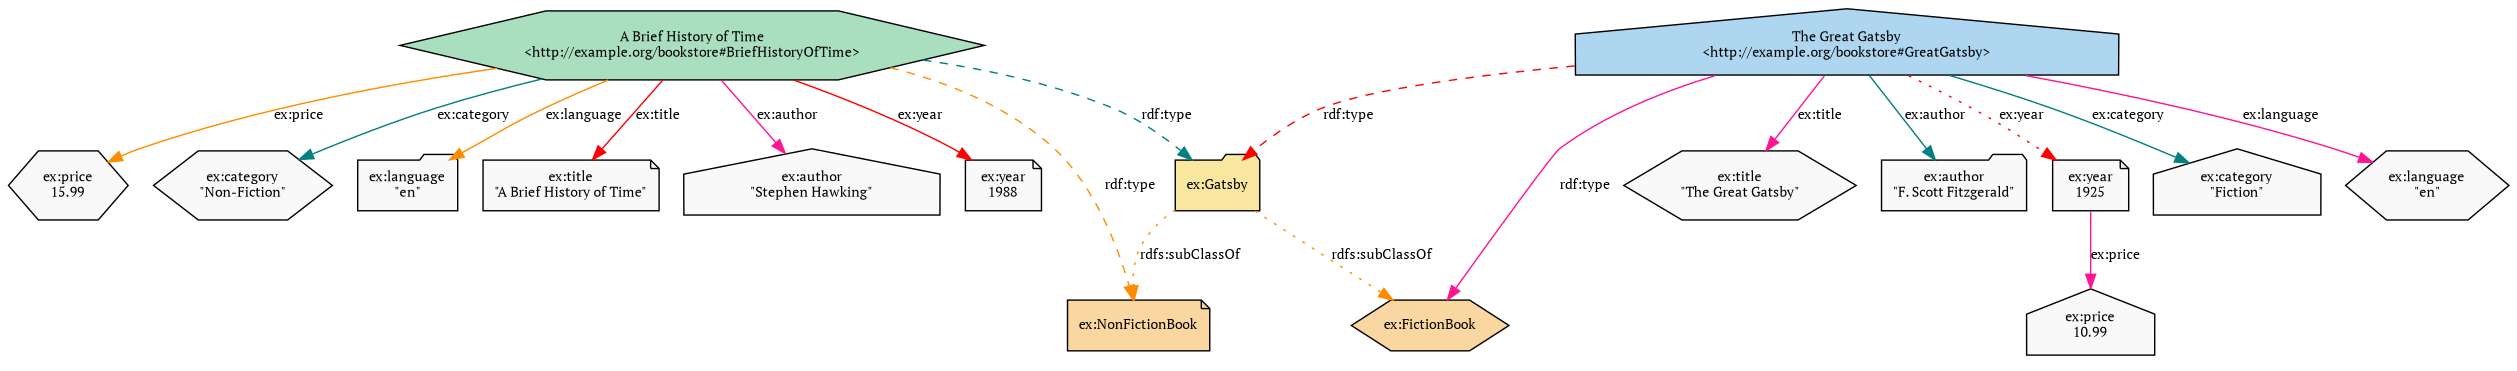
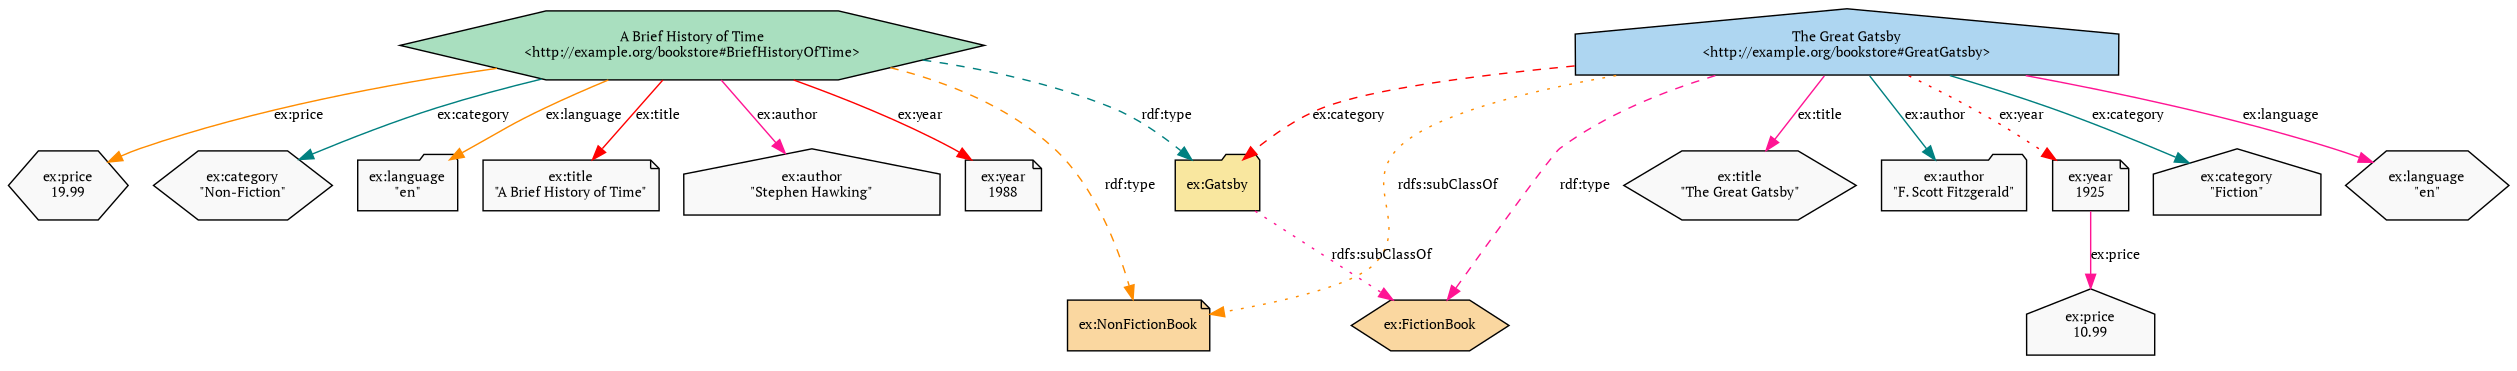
(1349, 115) -> (1349, 115)
(1559, 149) -> (1559, 149)
(68, 185) -> (68, 185)
(1143, 242) -> (1386, 170)
(1318, 252) -> (1318, 252)
